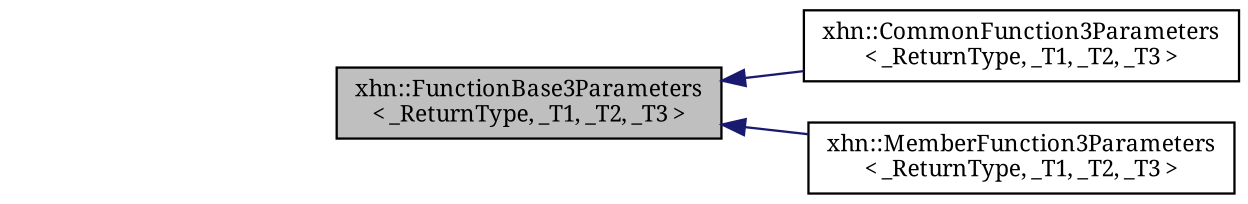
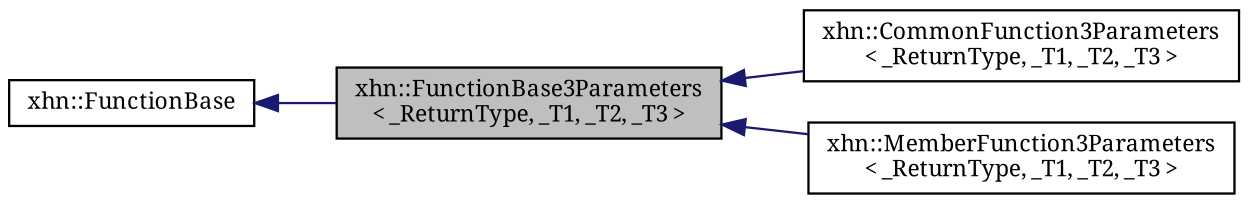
none -> (132, 103)
